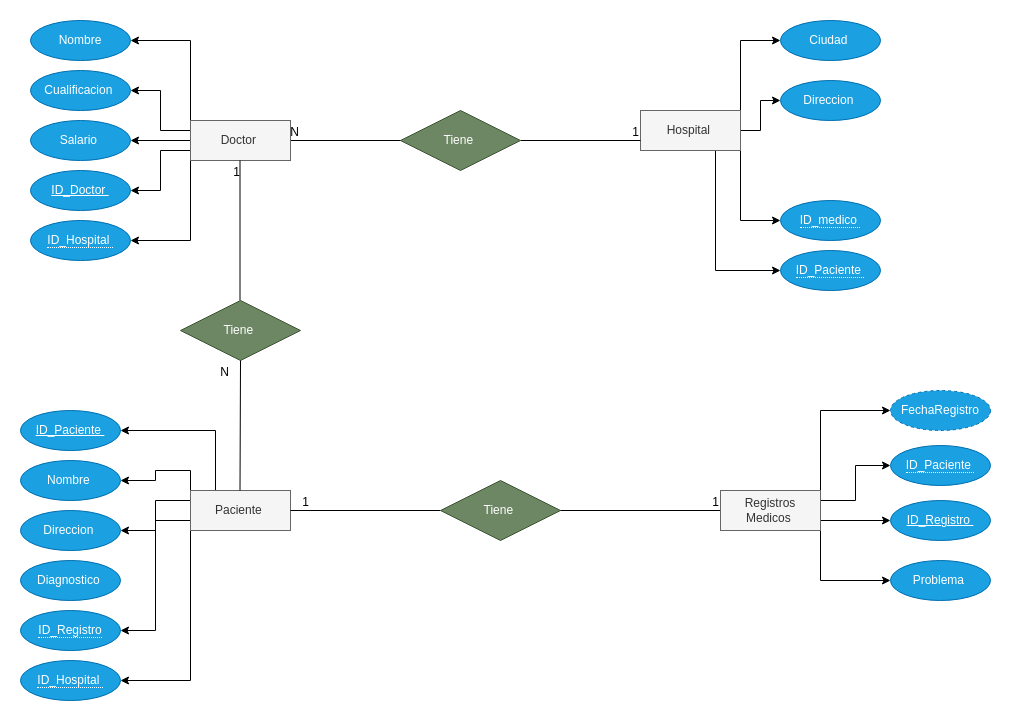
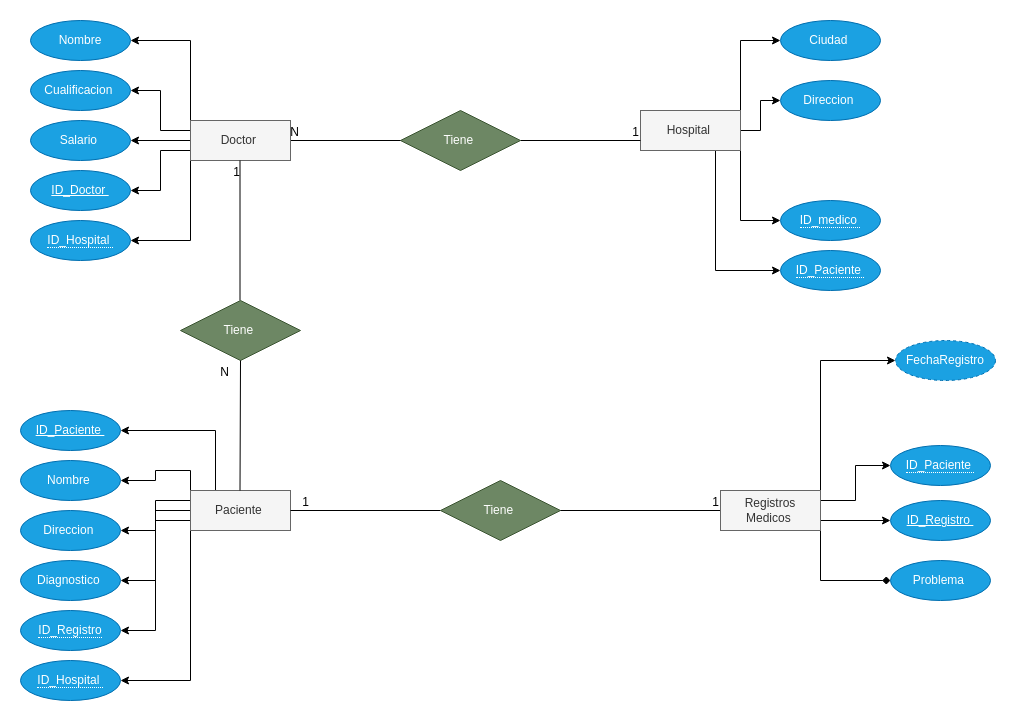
(941, 411) -> (946, 361)
none -> (175, 511)
(882, 581) -> (882, 581)
